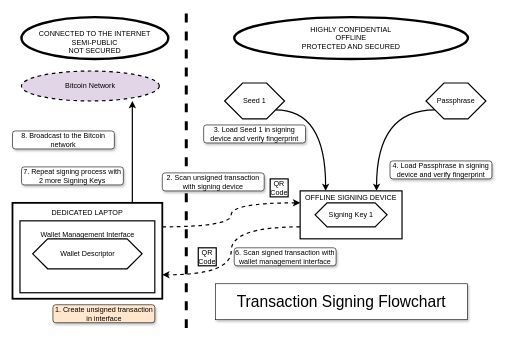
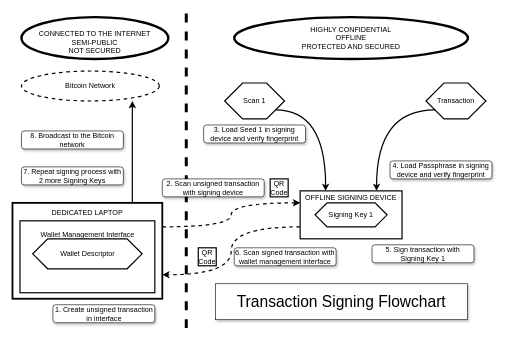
(90, 86) -> (90, 86)
(255, 101) -> (255, 101)
(456, 101) -> (456, 101)
(63, 140) -> (72, 140)
(213, 182) -> (213, 188)
none -> (423, 254)
(104, 314) -> (104, 314)
